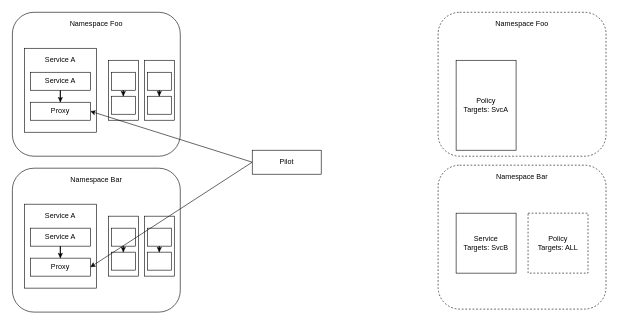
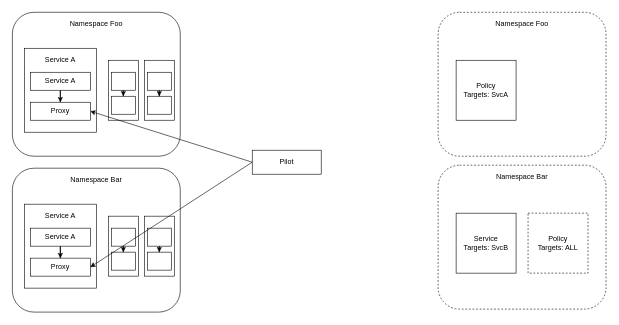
(486, 105) -> (486, 90)
